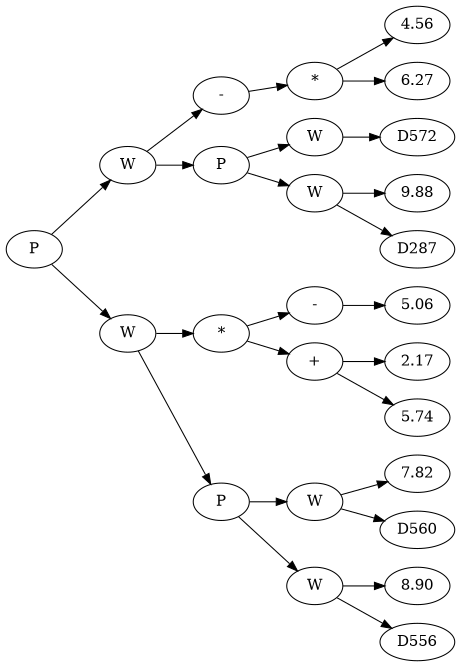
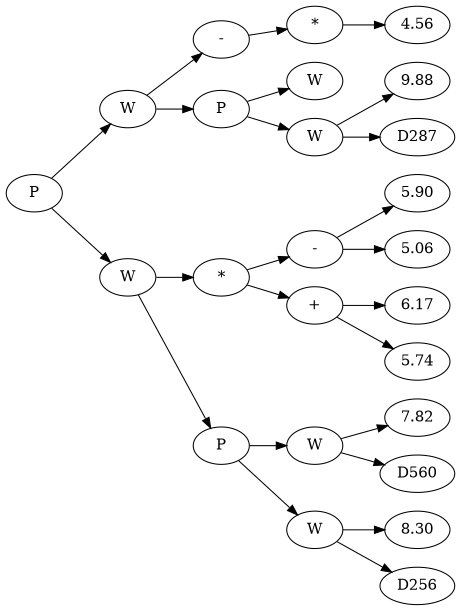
(417, 81) -> none
(417, 137) -> none
none -> (417, 193)
(417, 362) -> (417, 305)
(417, 586) -> (417, 530)
(417, 642) -> (417, 586)
